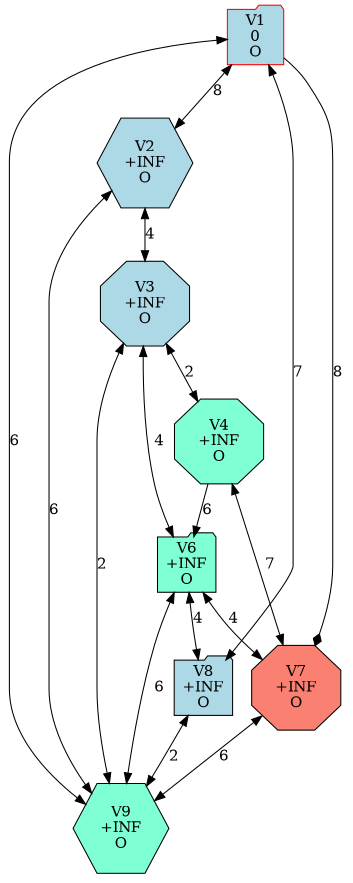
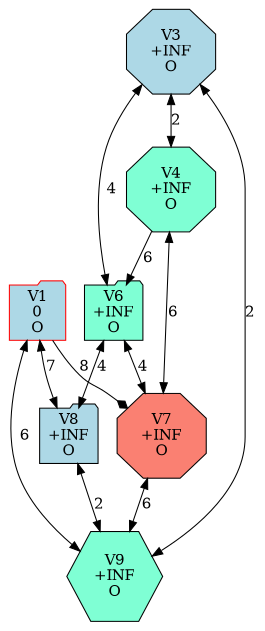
(145, 163) -> none
(270, 565) -> (173, 313)
(144, 686) -> none
